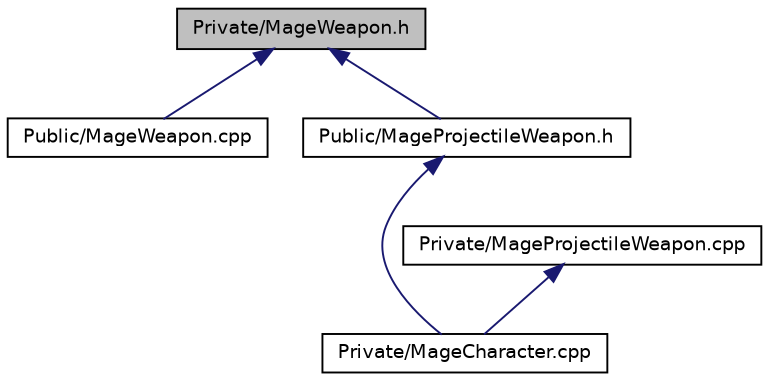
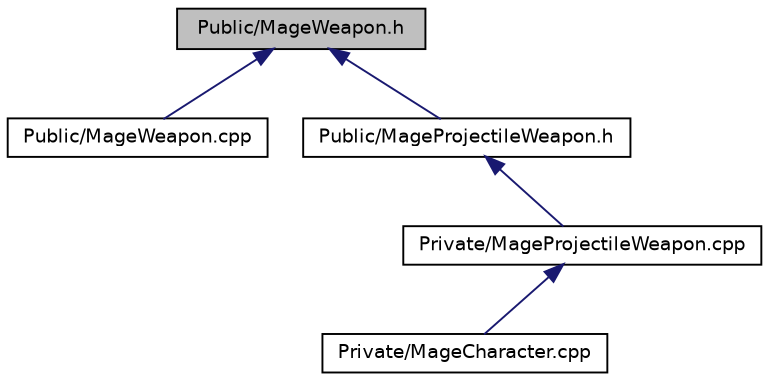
(301, 29) -> (301, 29)
(383, 255) -> (532, 198)
